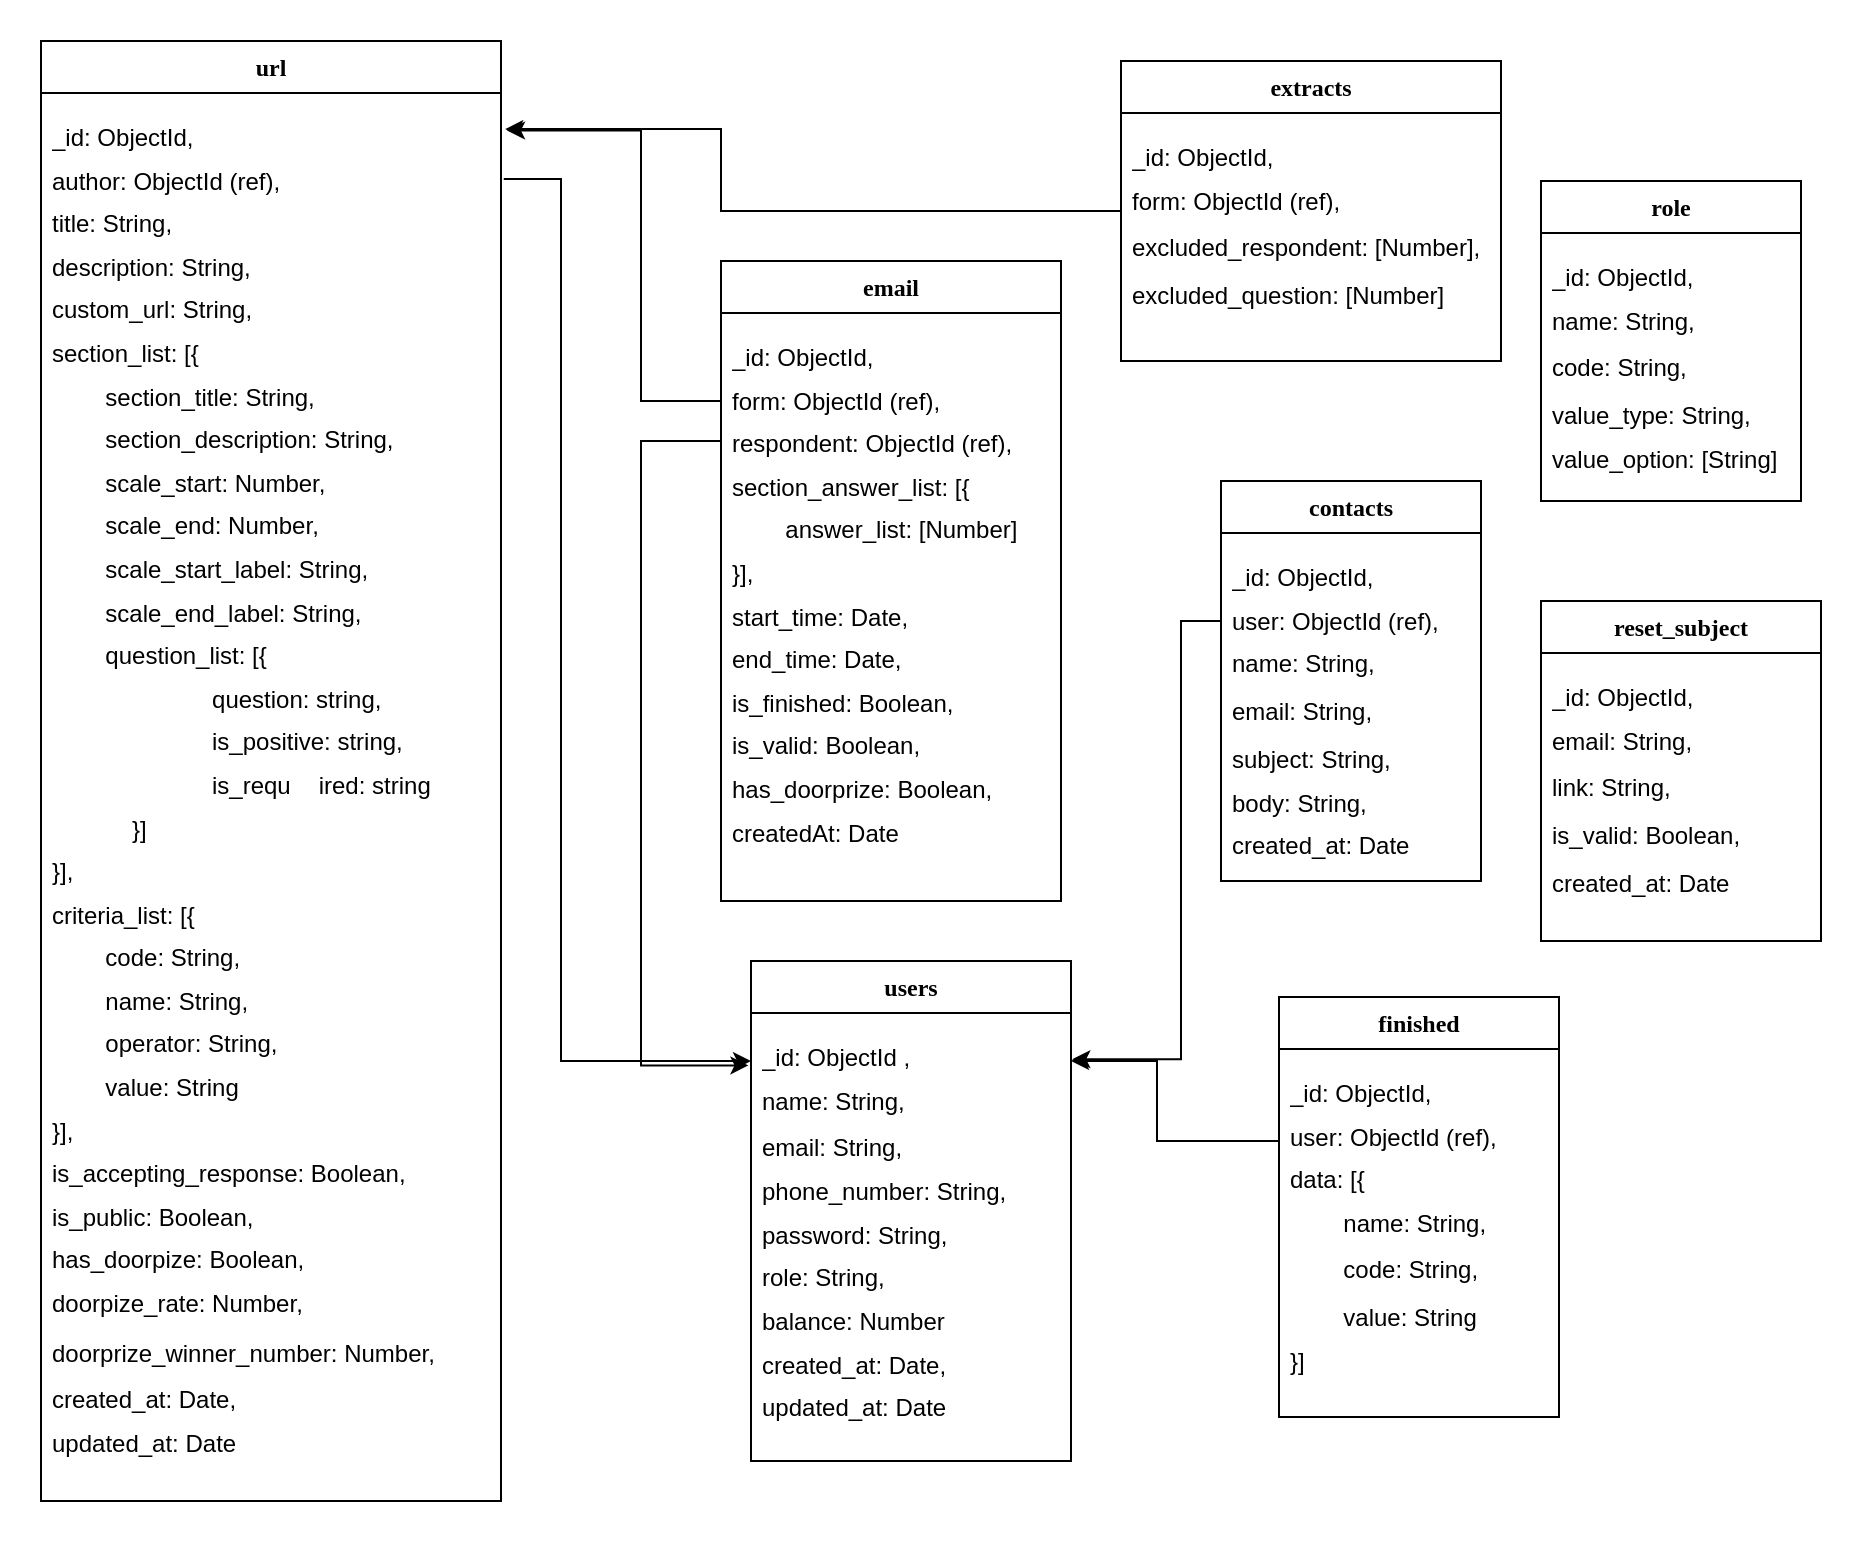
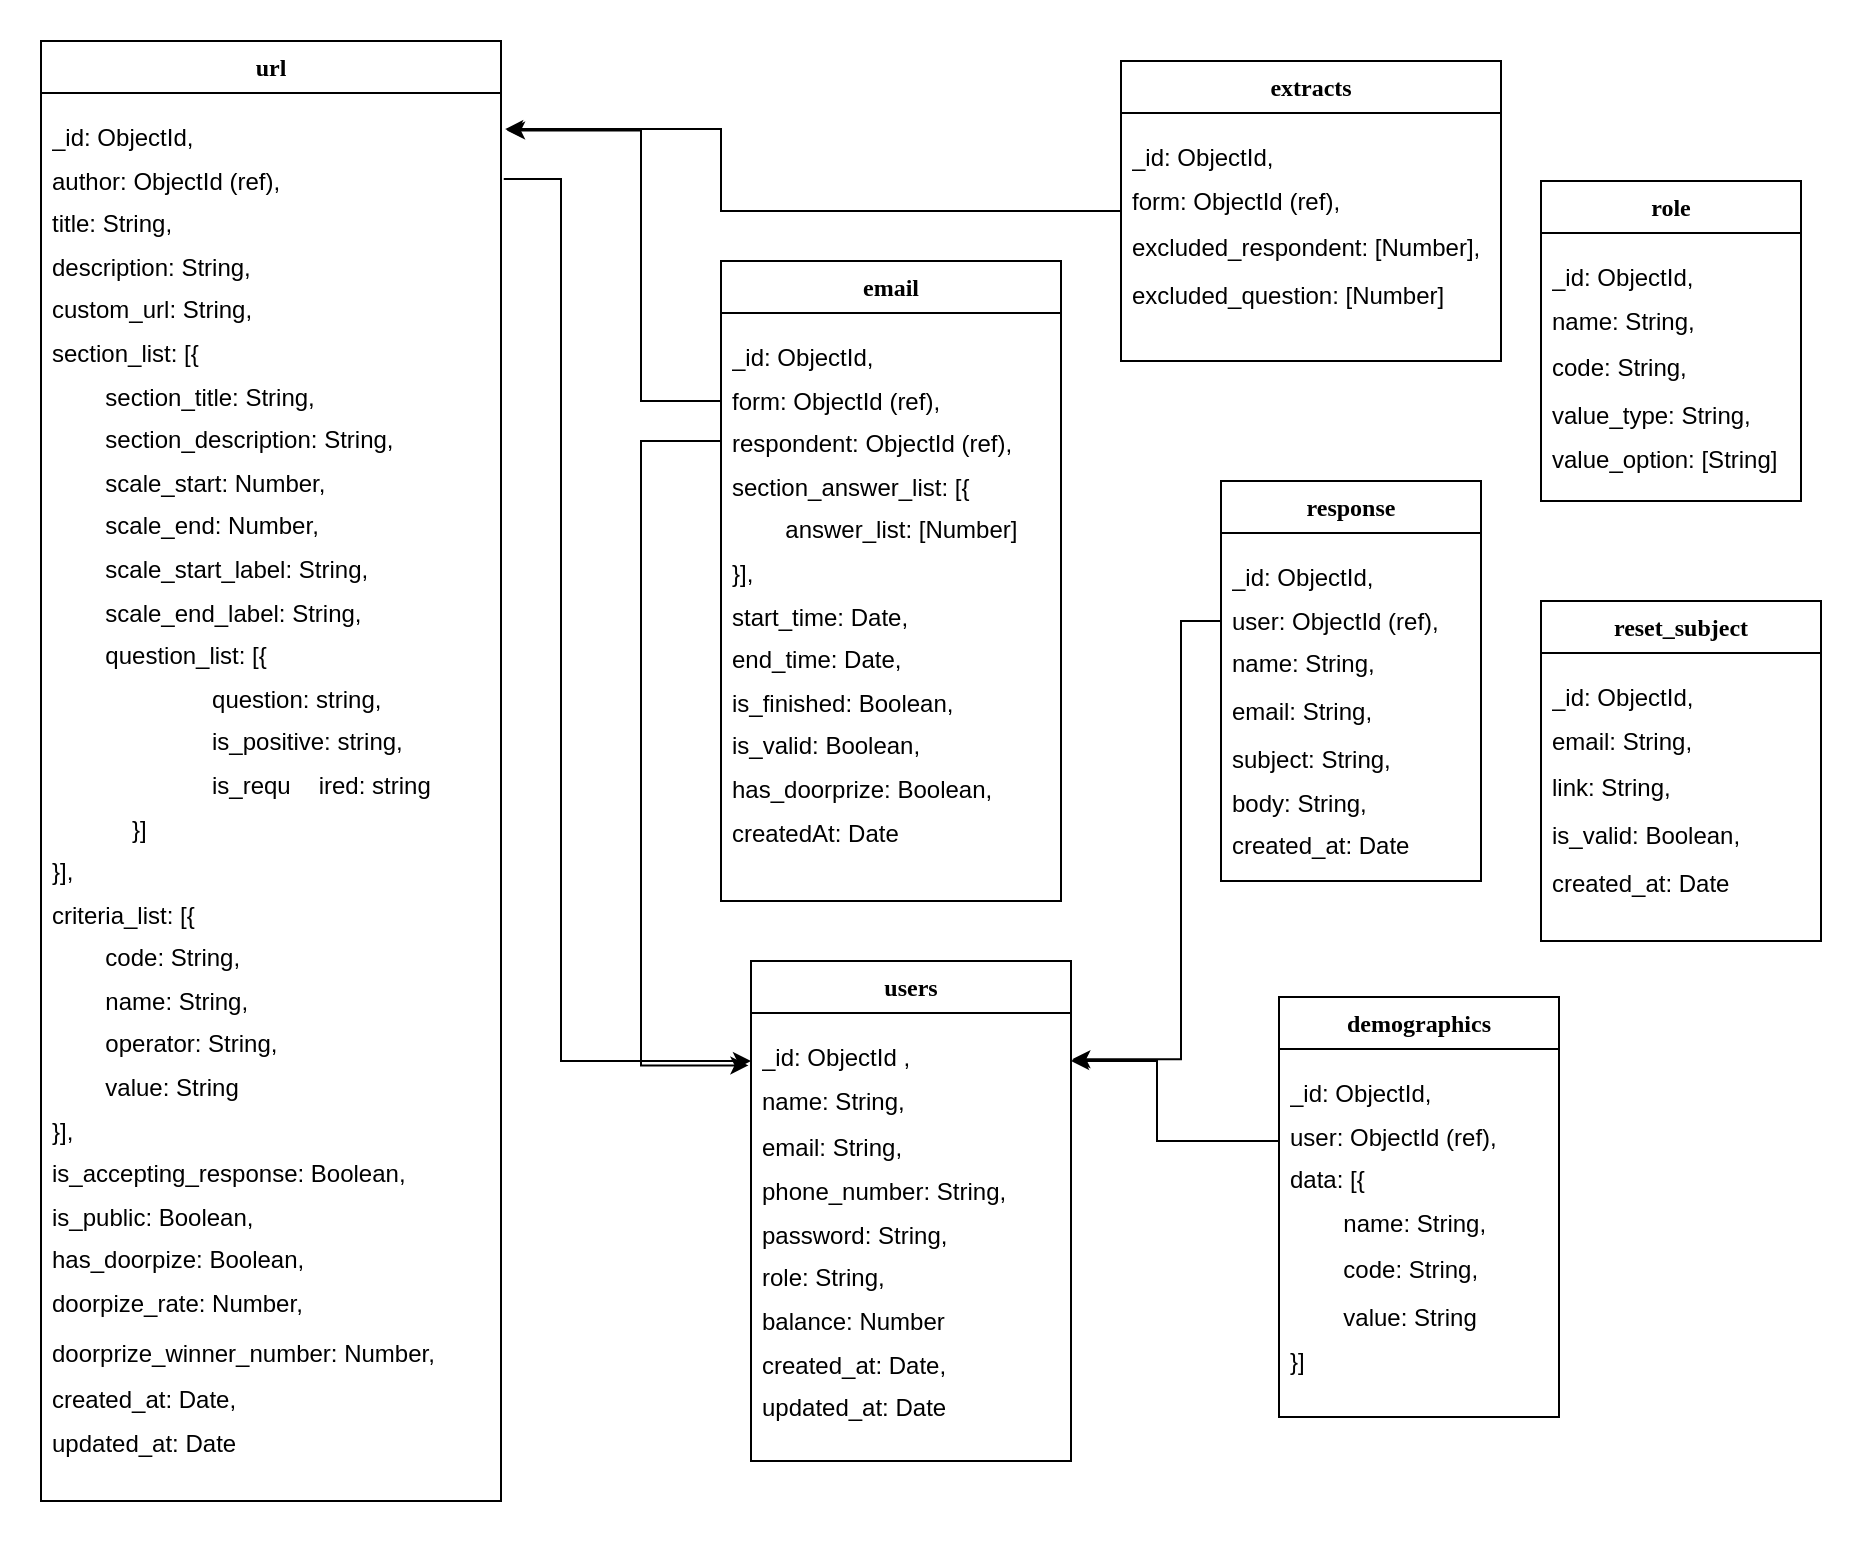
(1352, 509) -> (1352, 509)
(1420, 1025) -> (1420, 1025)
